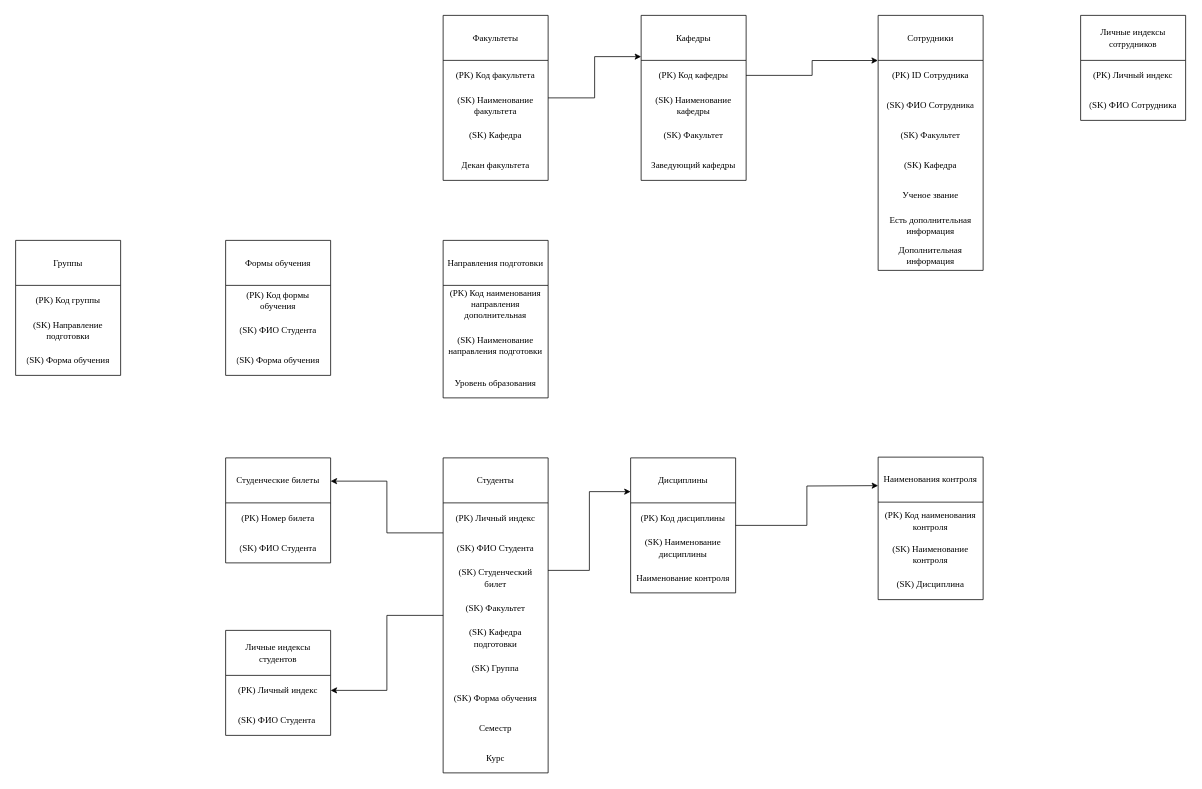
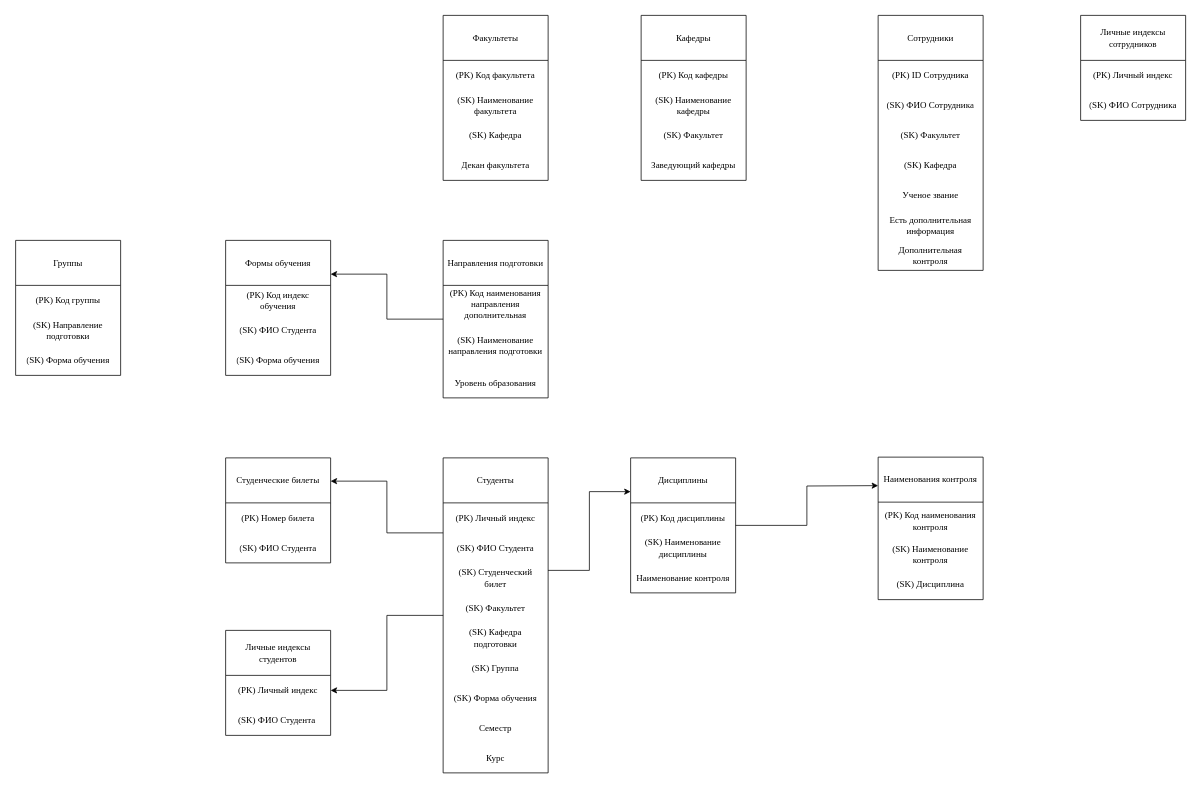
(594, 58) -> none
(780, 75) -> none
(930, 255) -> (930, 255)
none -> (387, 274)
(278, 300) -> (278, 300)
